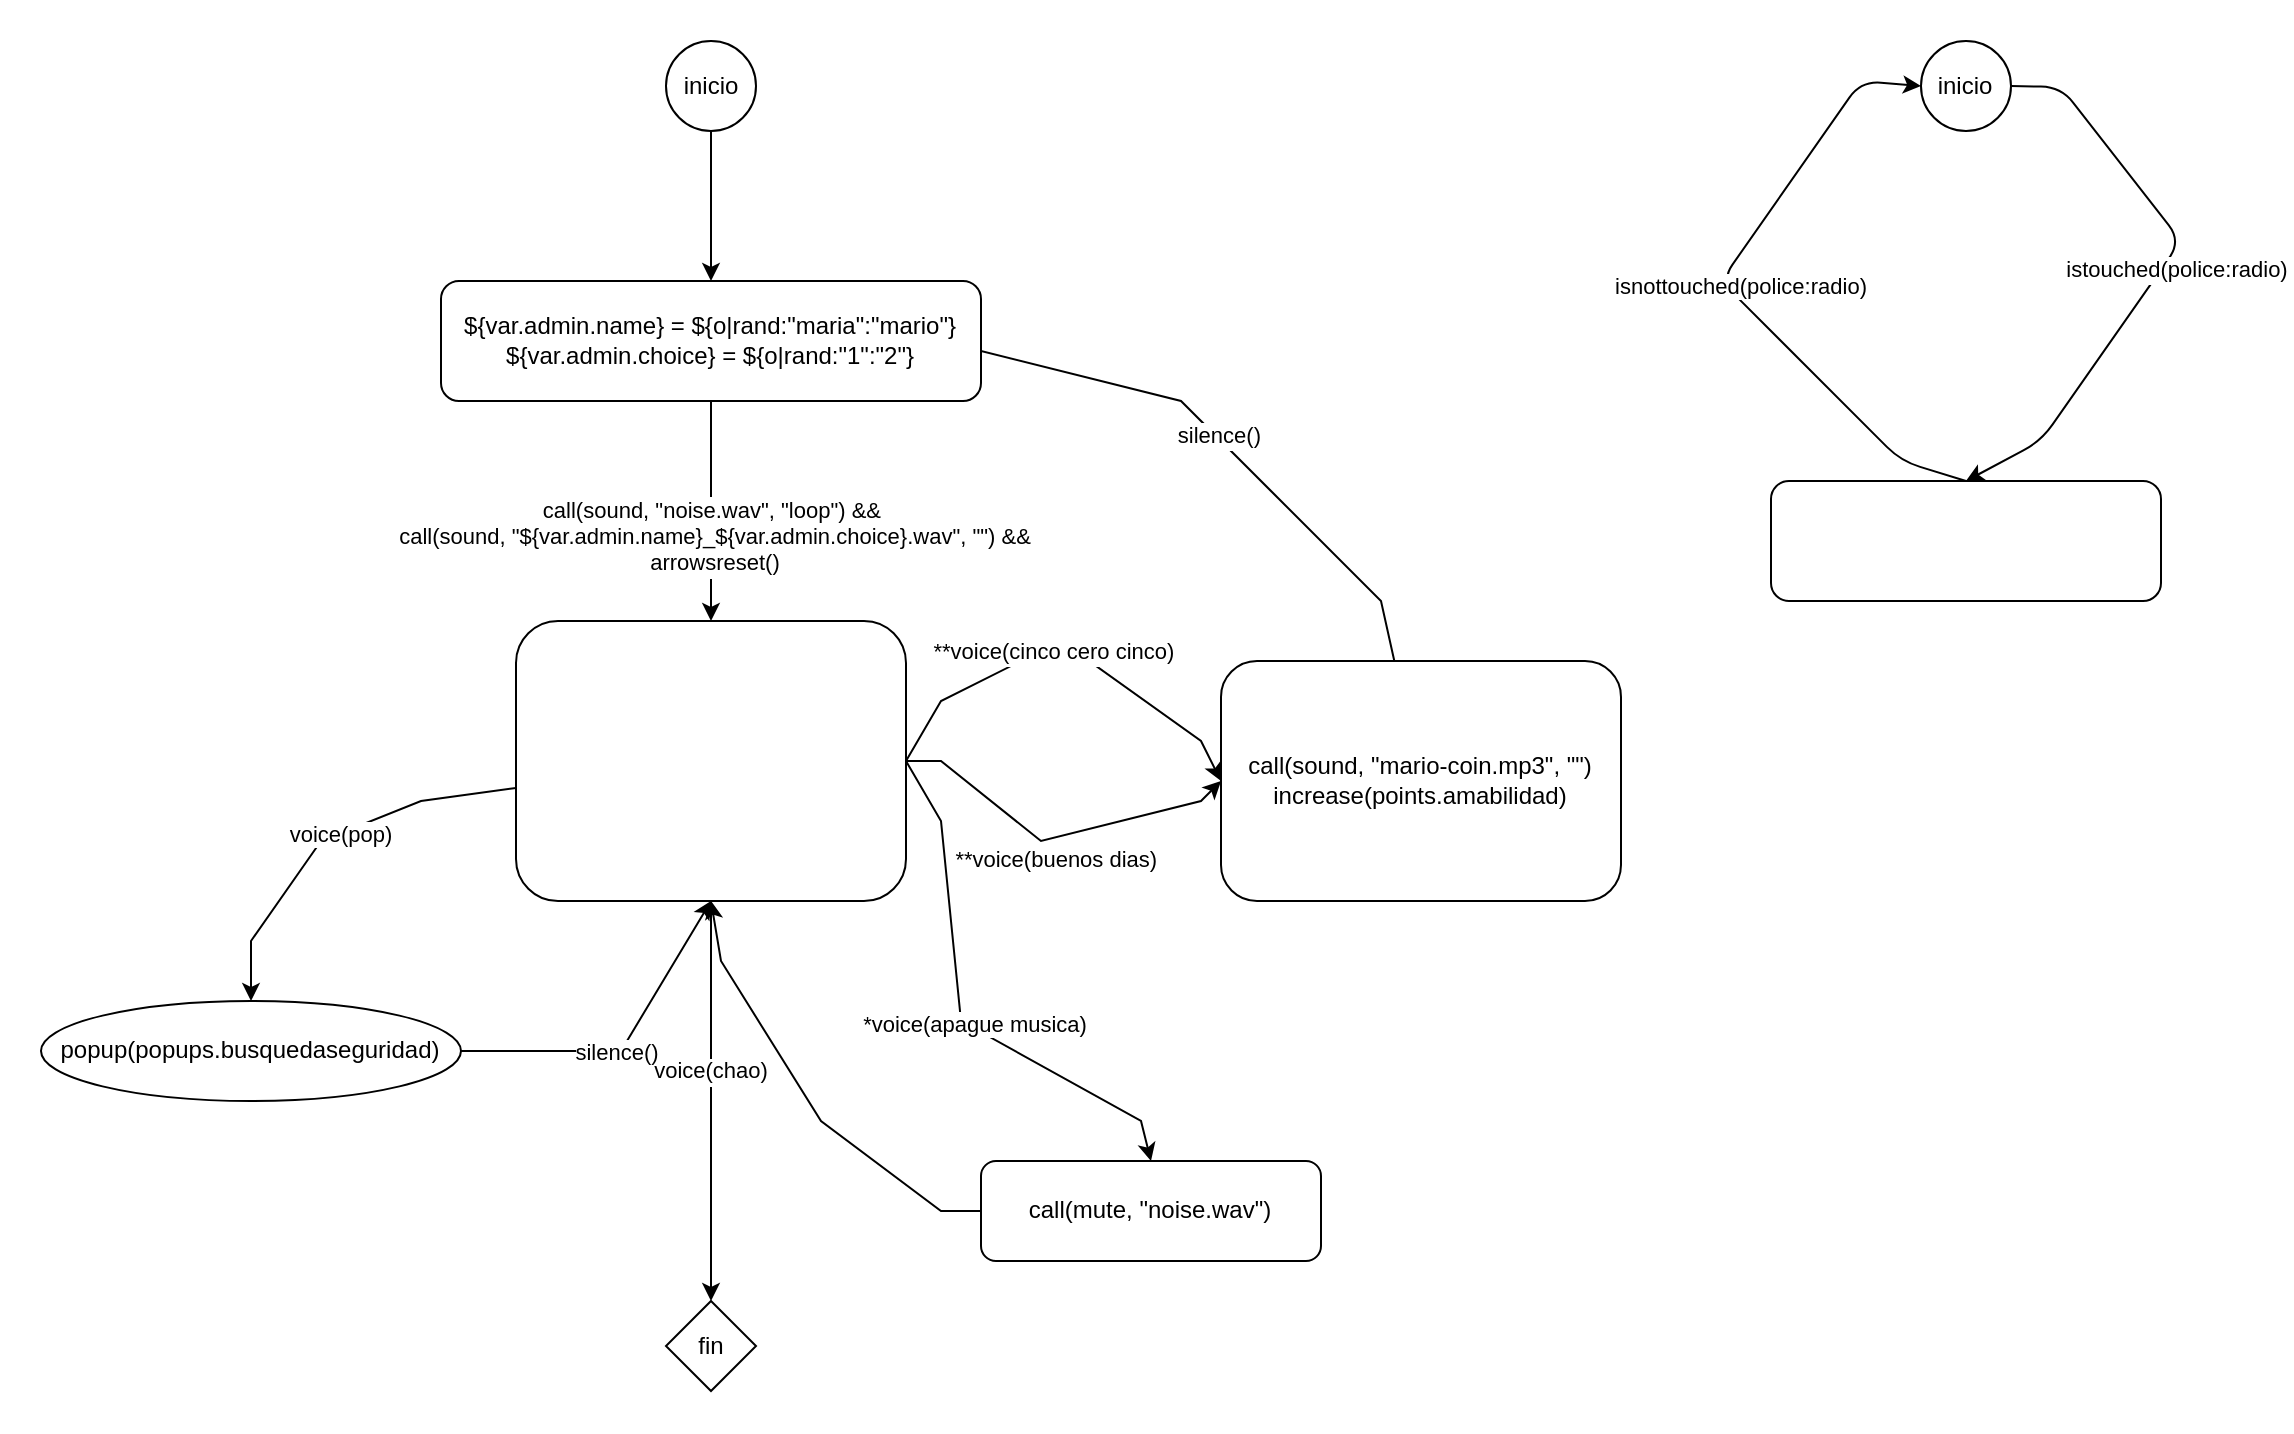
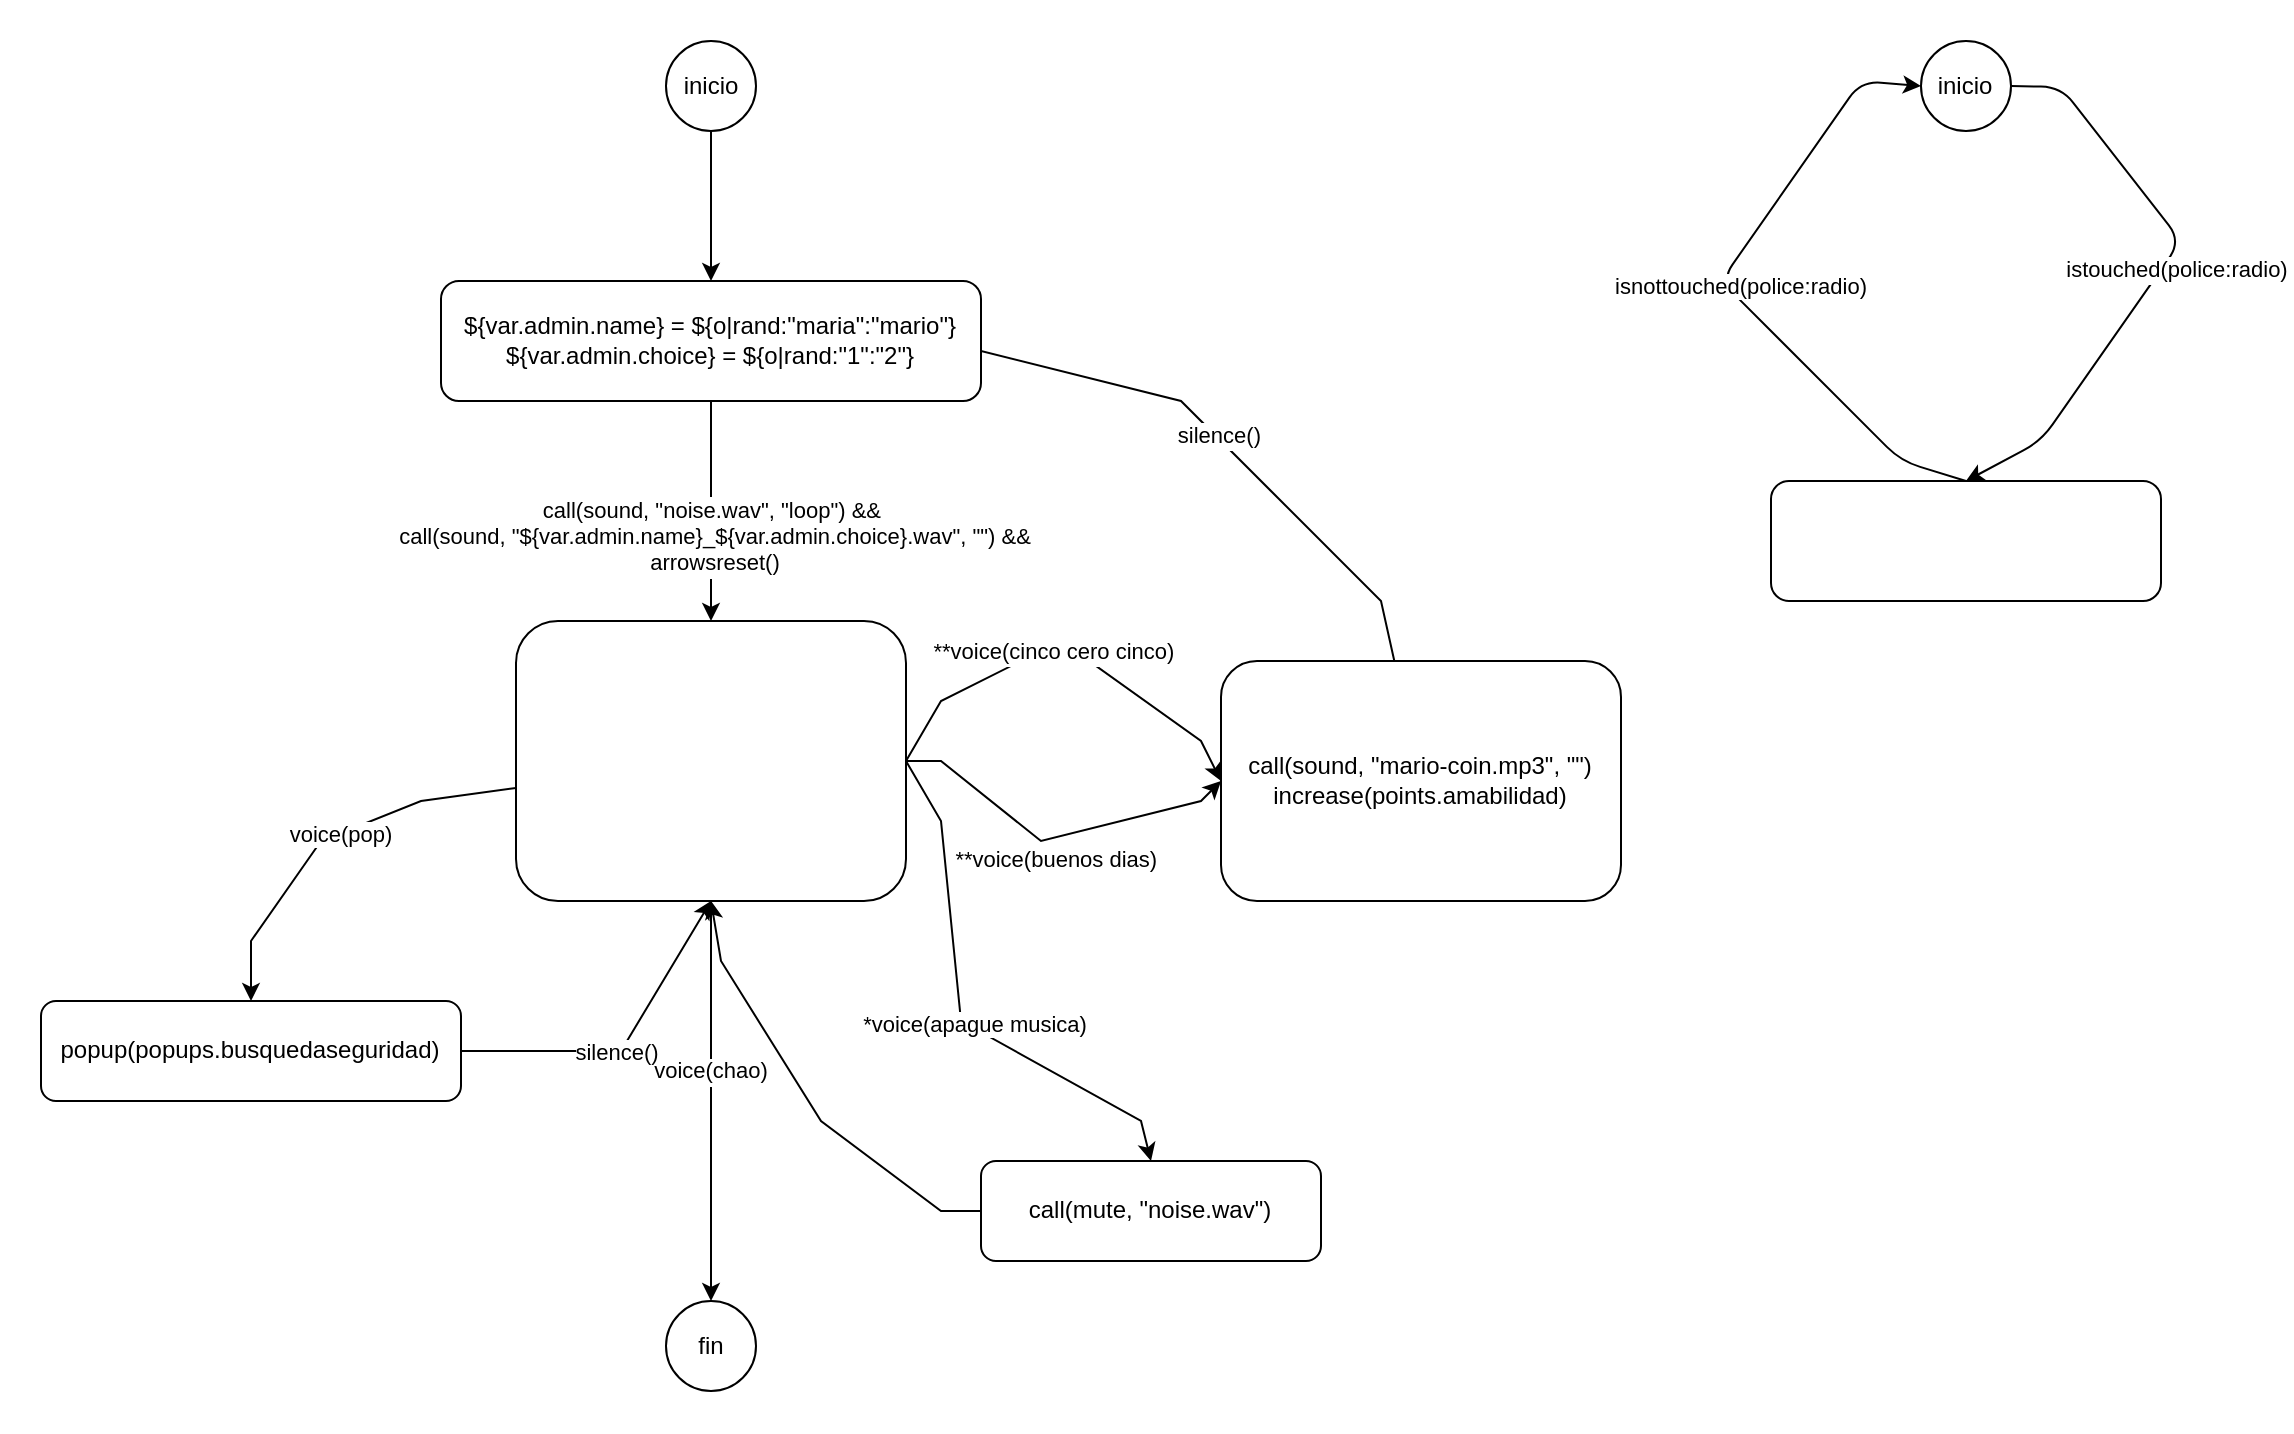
(251, 1051) -> (251, 1051)
(711, 1346) -> (711, 1346)
